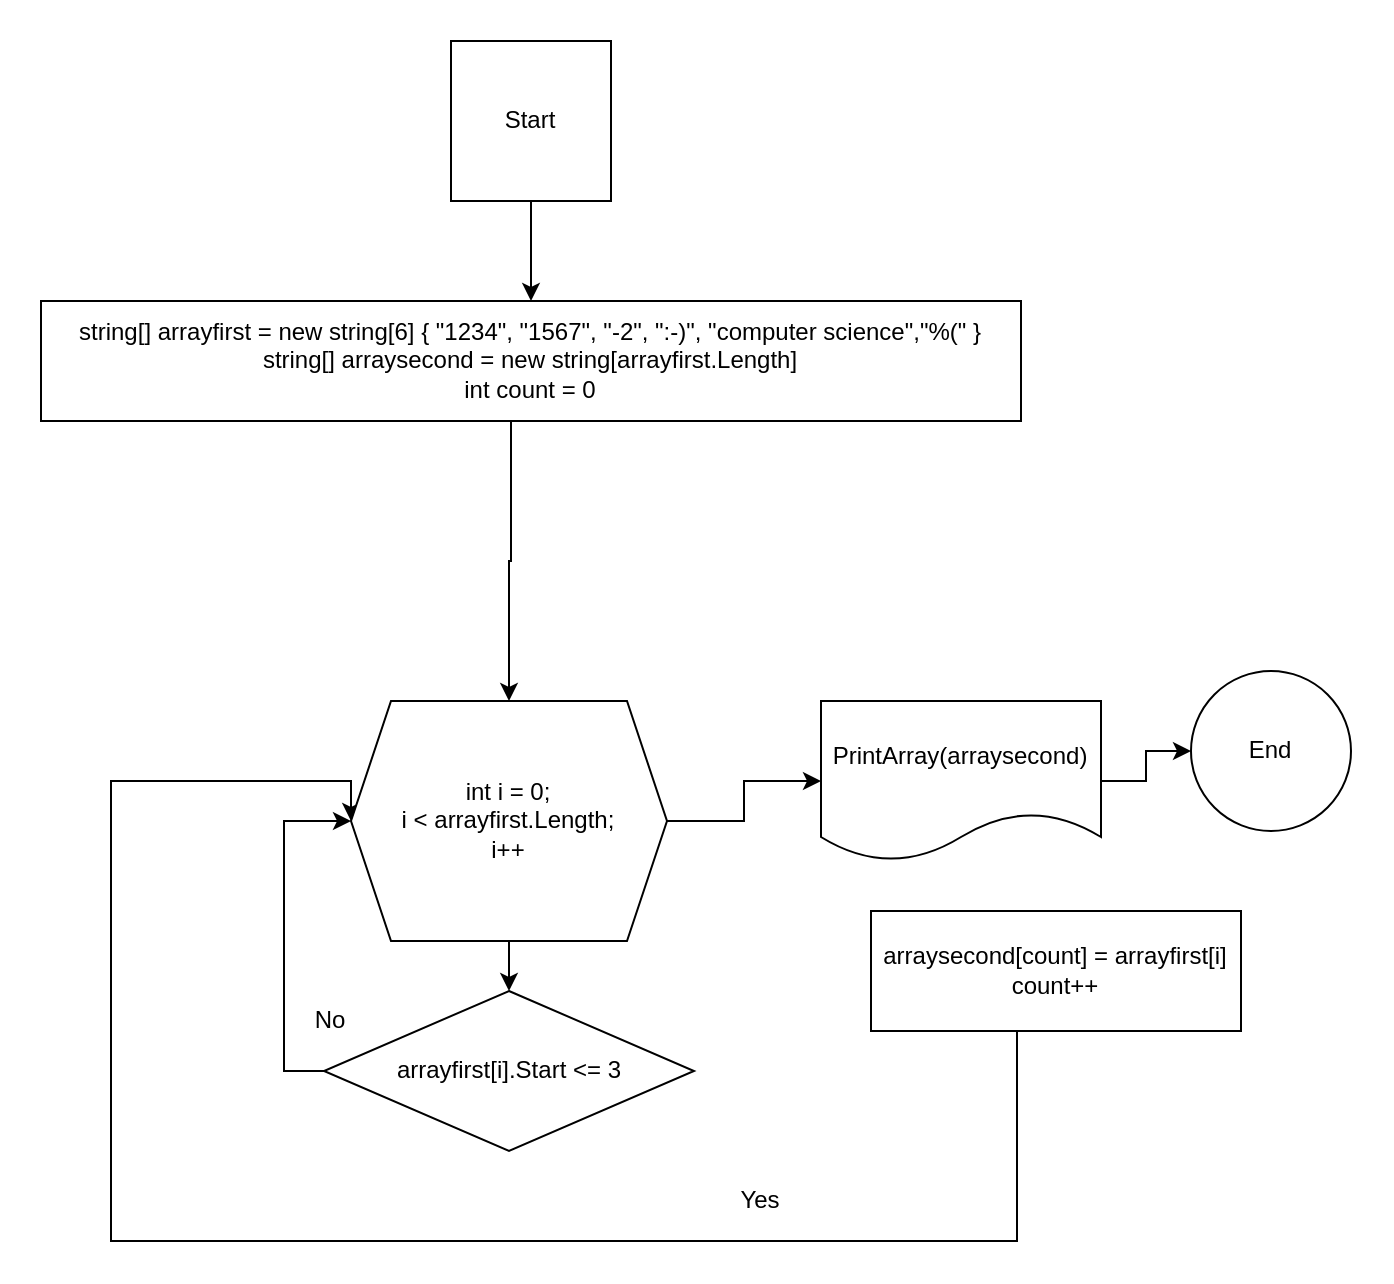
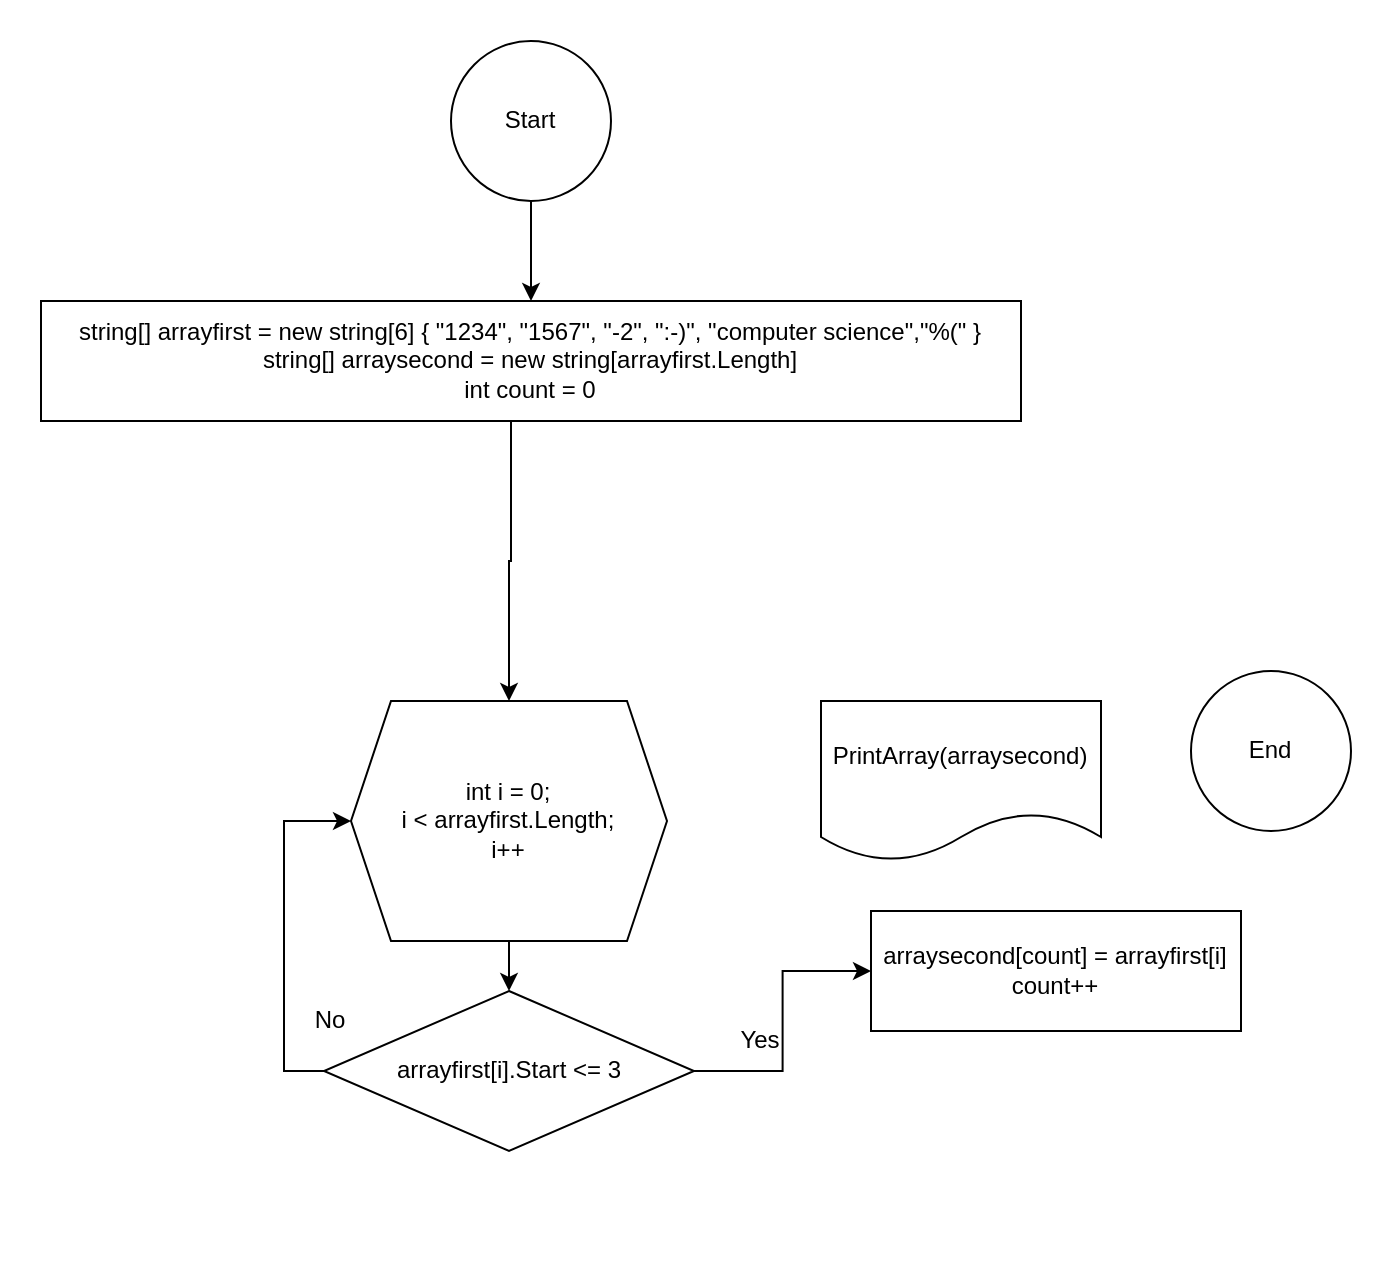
(531, 121) -> (531, 121)
(1146, 773) -> none
(744, 808) -> none
none -> (783, 1028)
(761, 1201) -> (761, 1041)
(306, 1241) -> none
